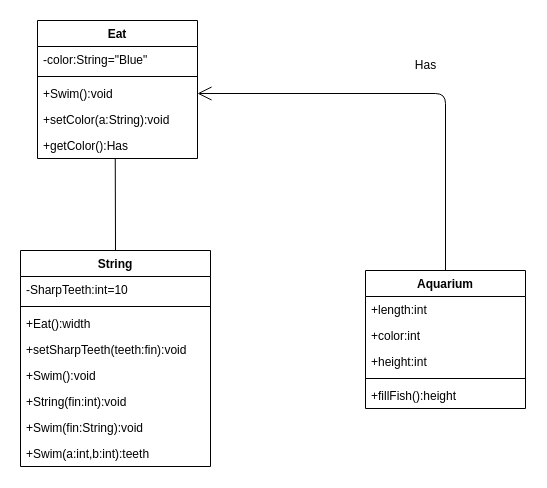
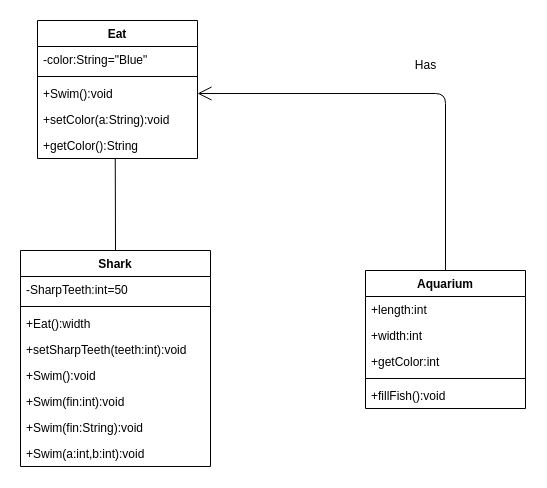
(90, 146) -> (99, 146)
(115, 264) -> (115, 264)
(83, 290) -> (83, 290)
(400, 336) -> (400, 336)
(121, 350) -> (121, 350)
(403, 362) -> (410, 362)
(422, 396) -> (415, 396)
(87, 402) -> (80, 402)
(96, 454) -> (91, 454)
